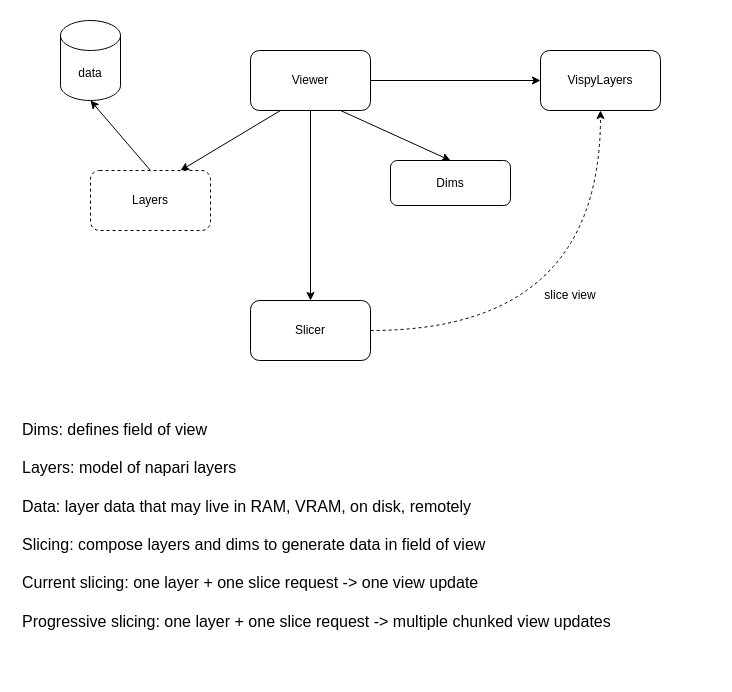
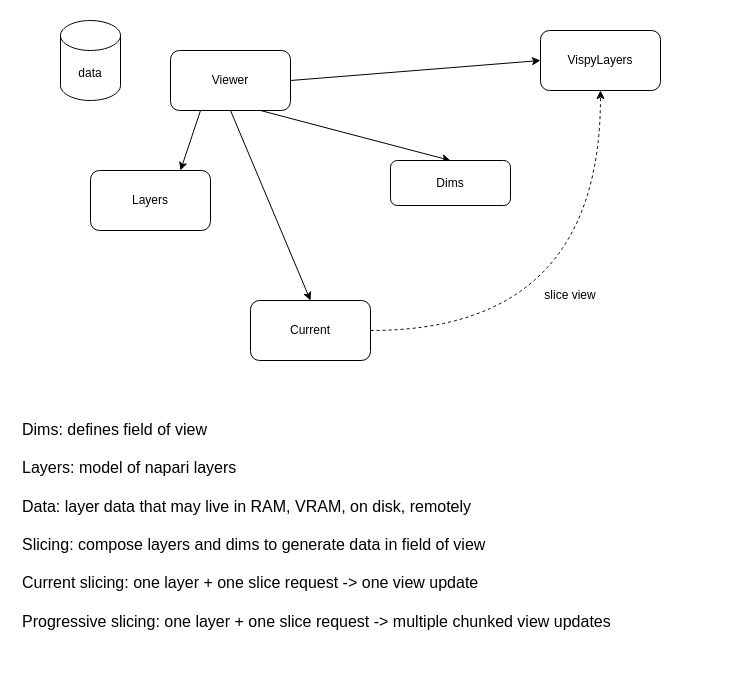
(311, 81) -> (231, 81)
(601, 81) -> (601, 61)
(123, 138) -> none
(151, 201) -> (151, 201)
(311, 331) -> (311, 331)
